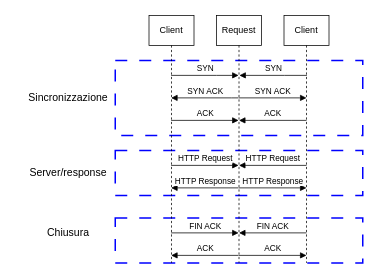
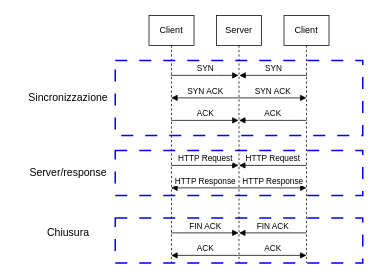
(239, 30) -> (239, 30)
